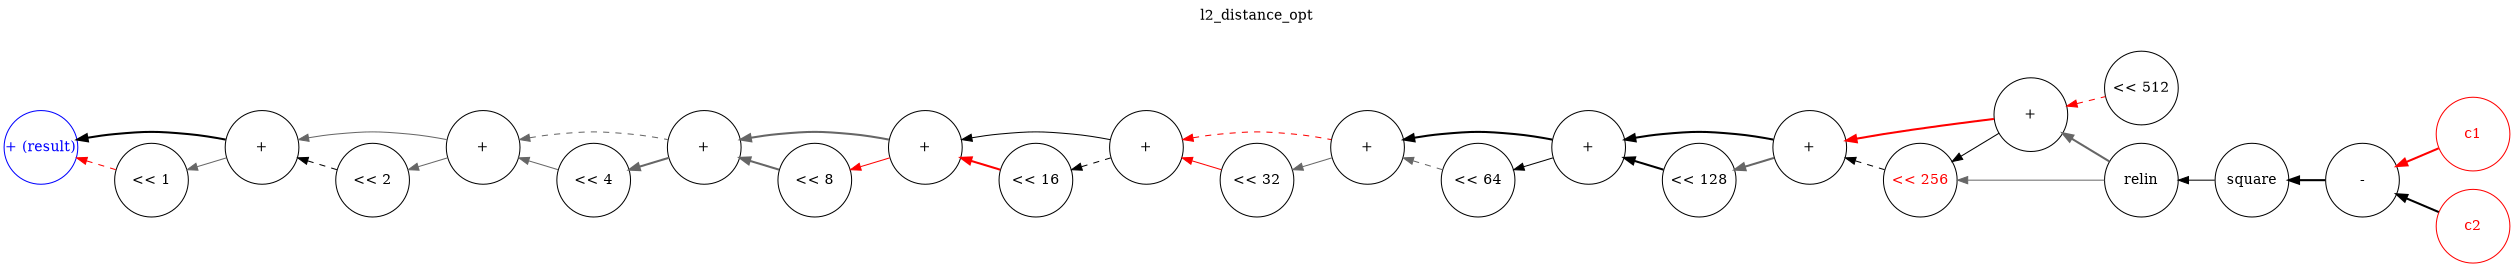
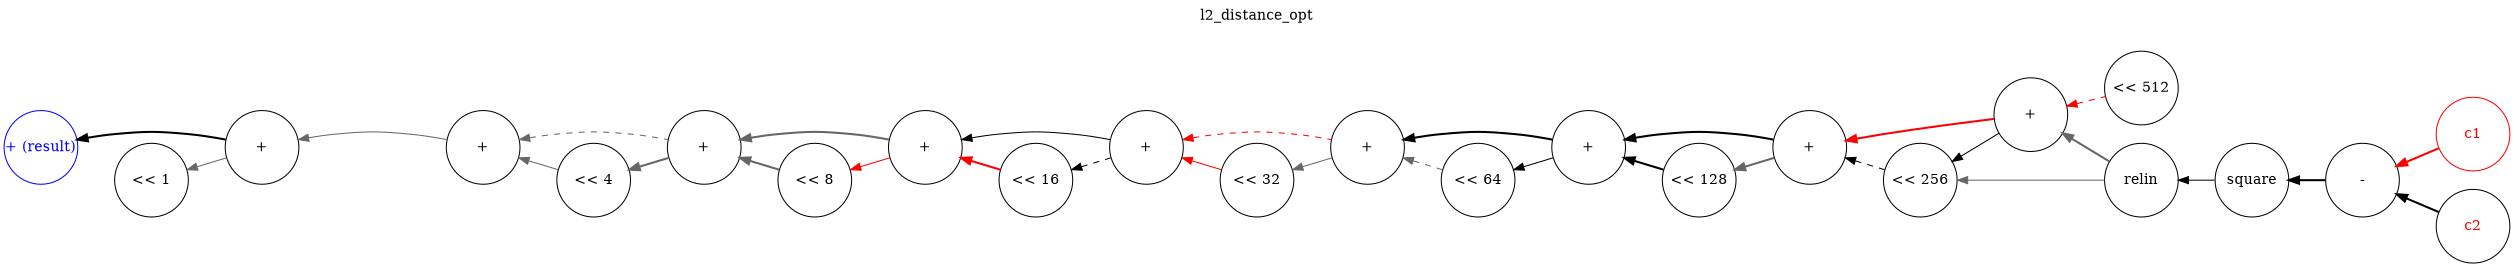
(101, 165) -> none
(373, 180) -> none
(1920, 180) -> (1920, 180)
(2473, 226) -> (2473, 226)
